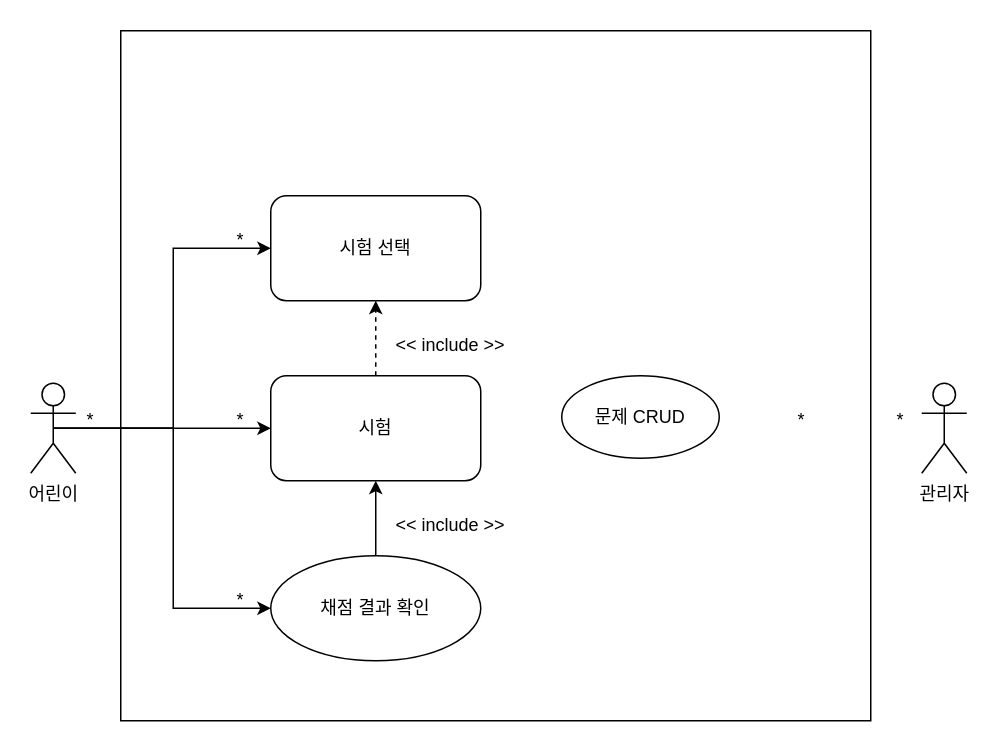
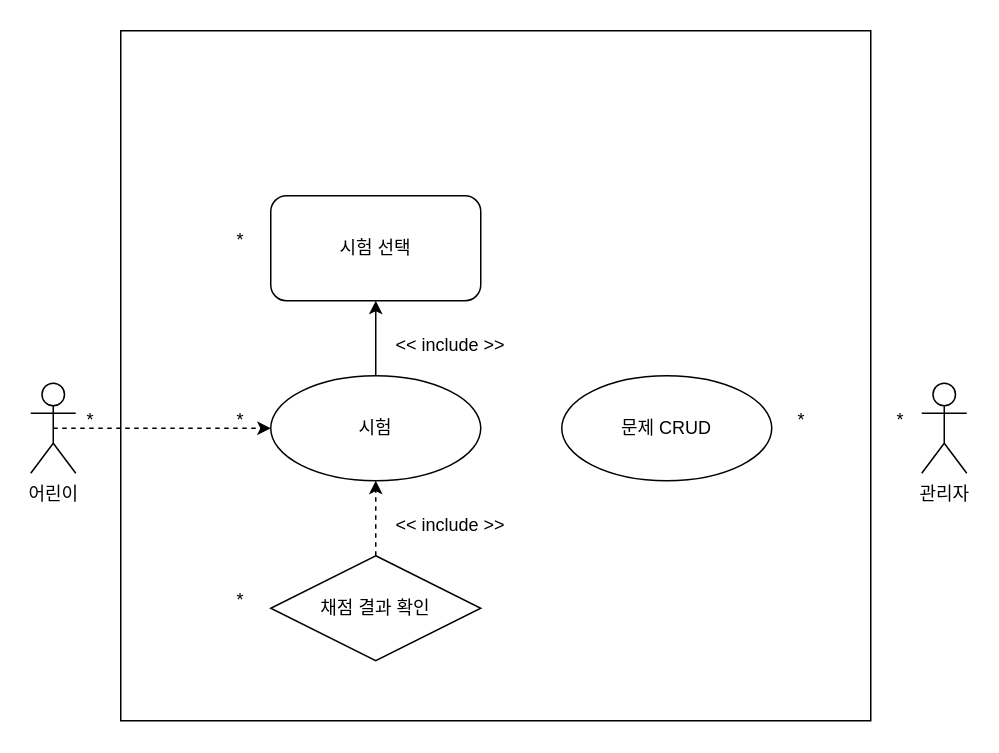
(173, 294) -> none
(376, 342) -> (376, 342)
(641, 417) -> (667, 428)
(218, 428) -> (218, 428)
(376, 428) -> (376, 428)
(376, 524) -> (376, 524)
(173, 563) -> none
(376, 608) -> (376, 608)
